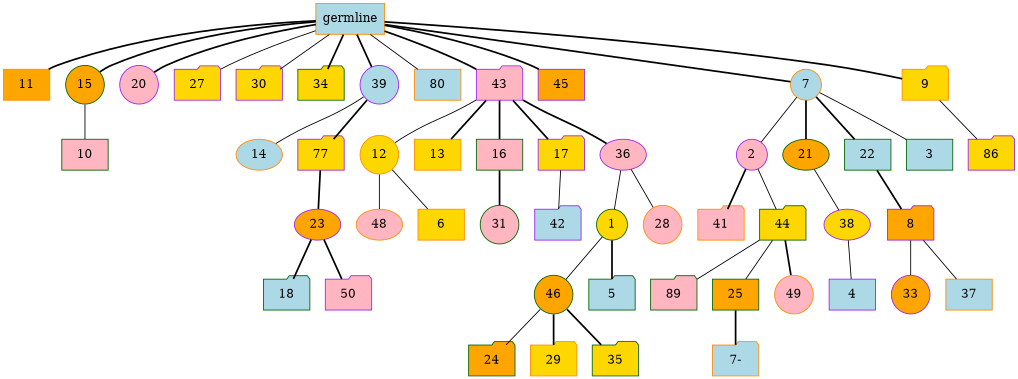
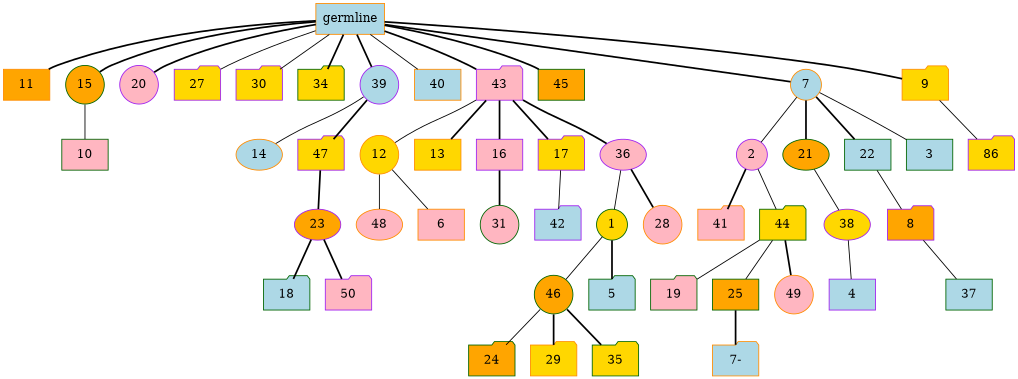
(438, 85) -> (438, 85)
(561, 85) -> (561, 85)
(321, 155) -> (321, 155)
(500, 155) -> (500, 155)
(642, 188) -> (642, 188)
(889, 190) -> (889, 190)
(441, 225) -> (441, 225)
(674, 295) -> (674, 295)
(911, 295) -> none
(969, 295) -> (969, 295)
